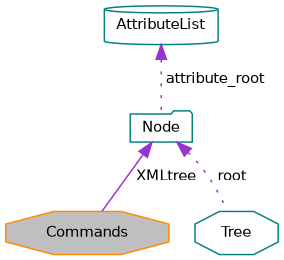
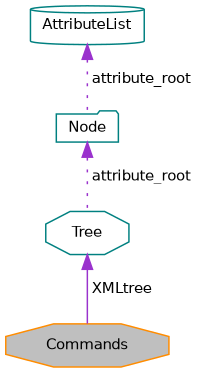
(230, 177) -> (139, 177)
(123, 183) -> (87, 297)
